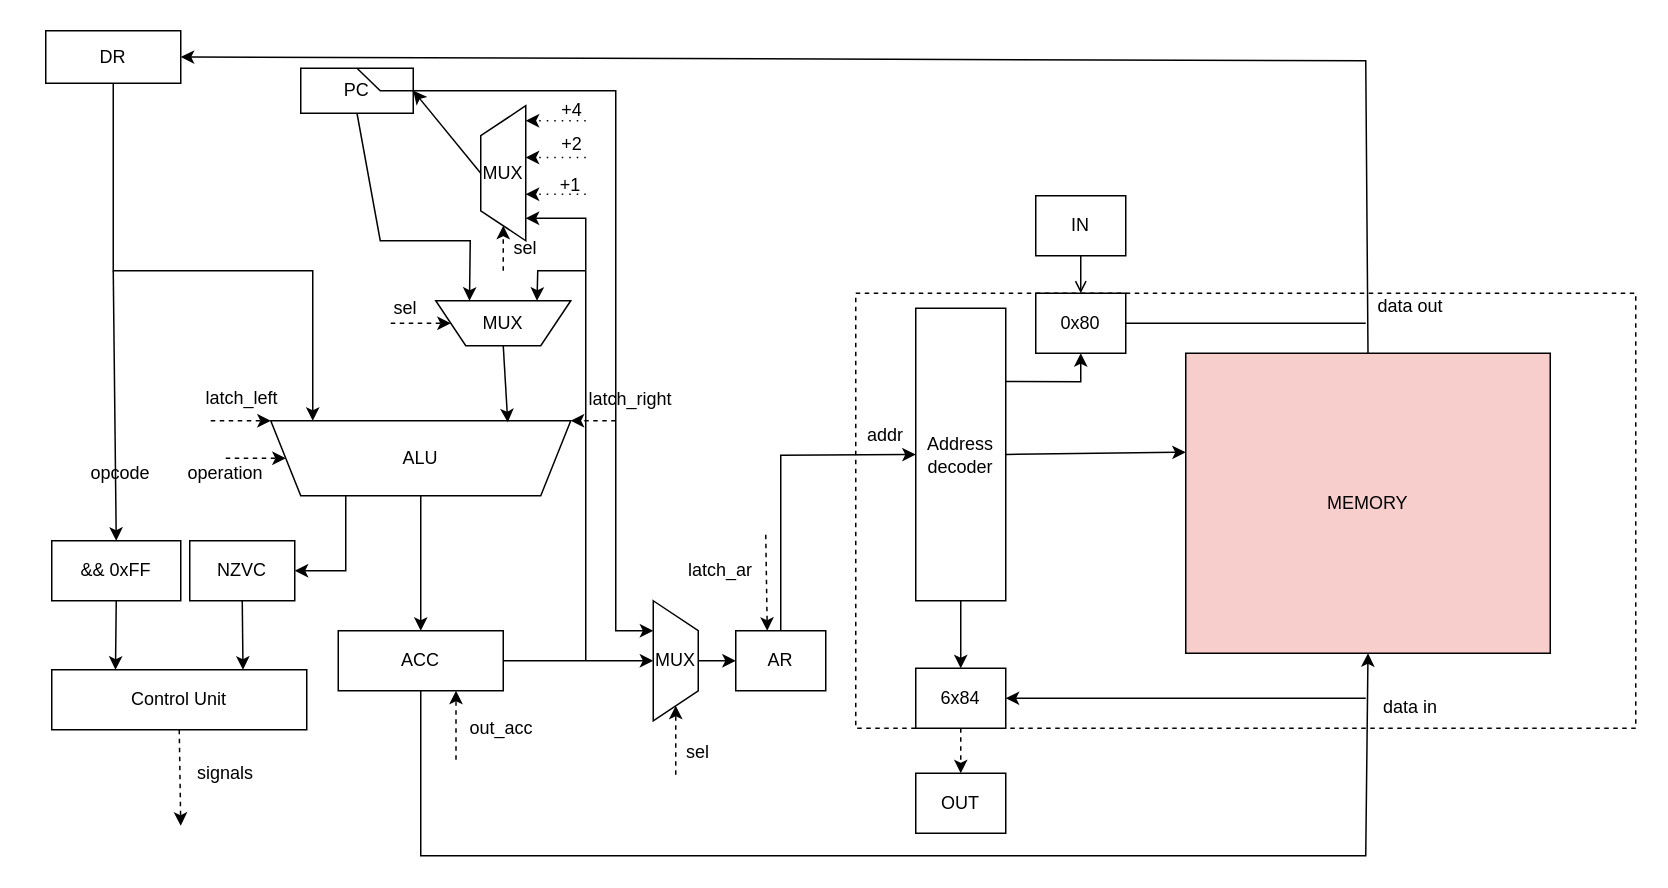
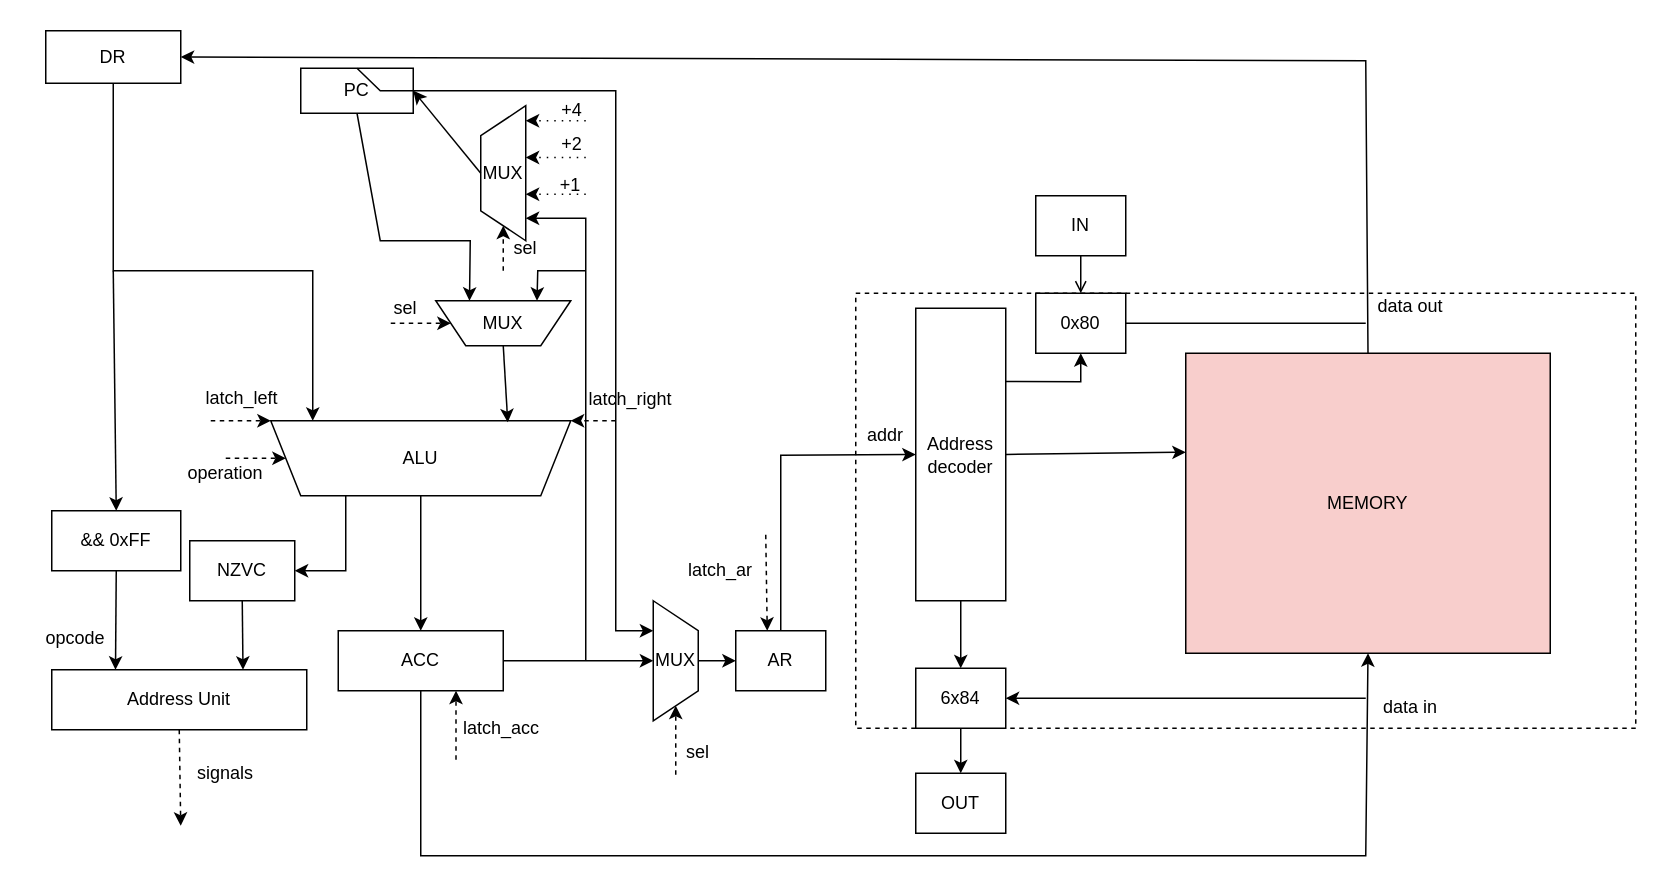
(121, 473) -> (76, 638)
(116, 571) -> (116, 541)
(179, 700) -> (179, 700)
(502, 728) -> (502, 728)
(961, 747) -> (961, 747)
